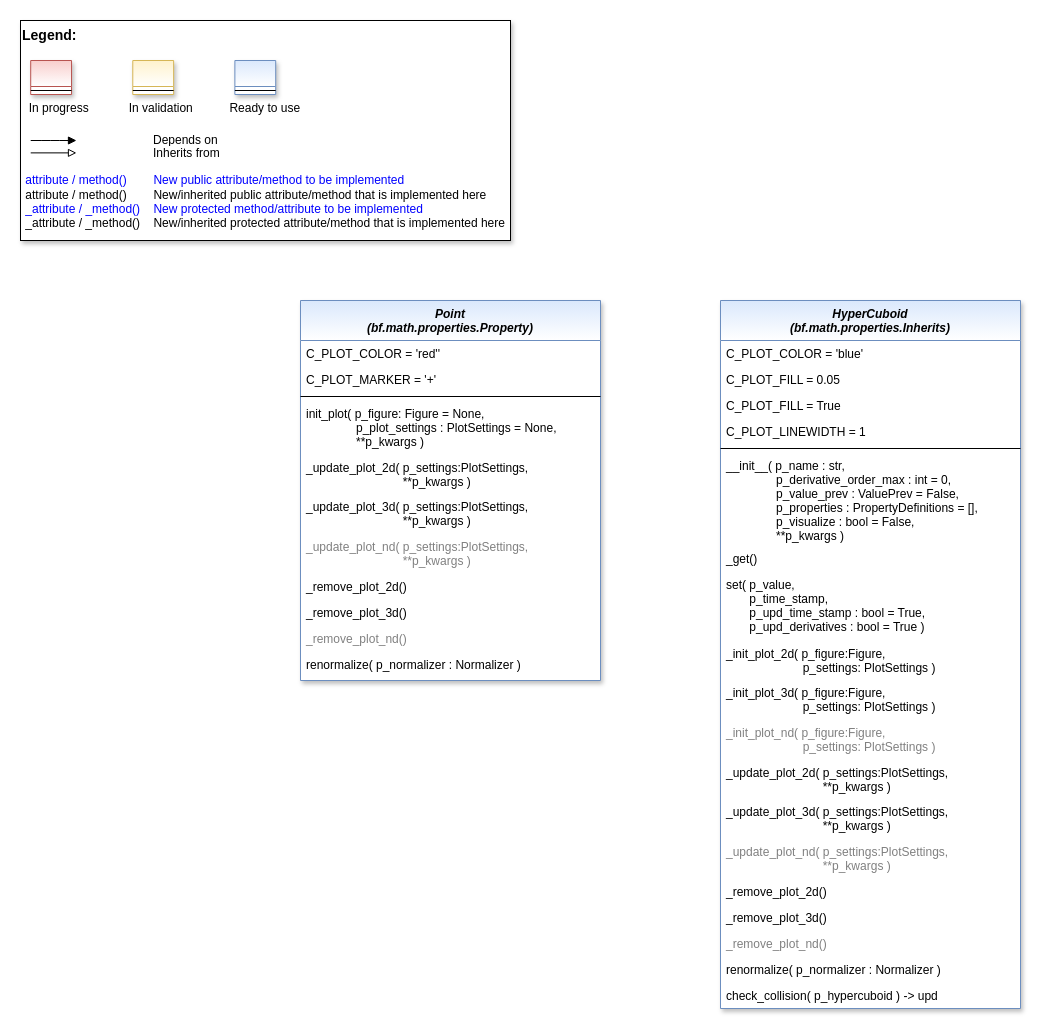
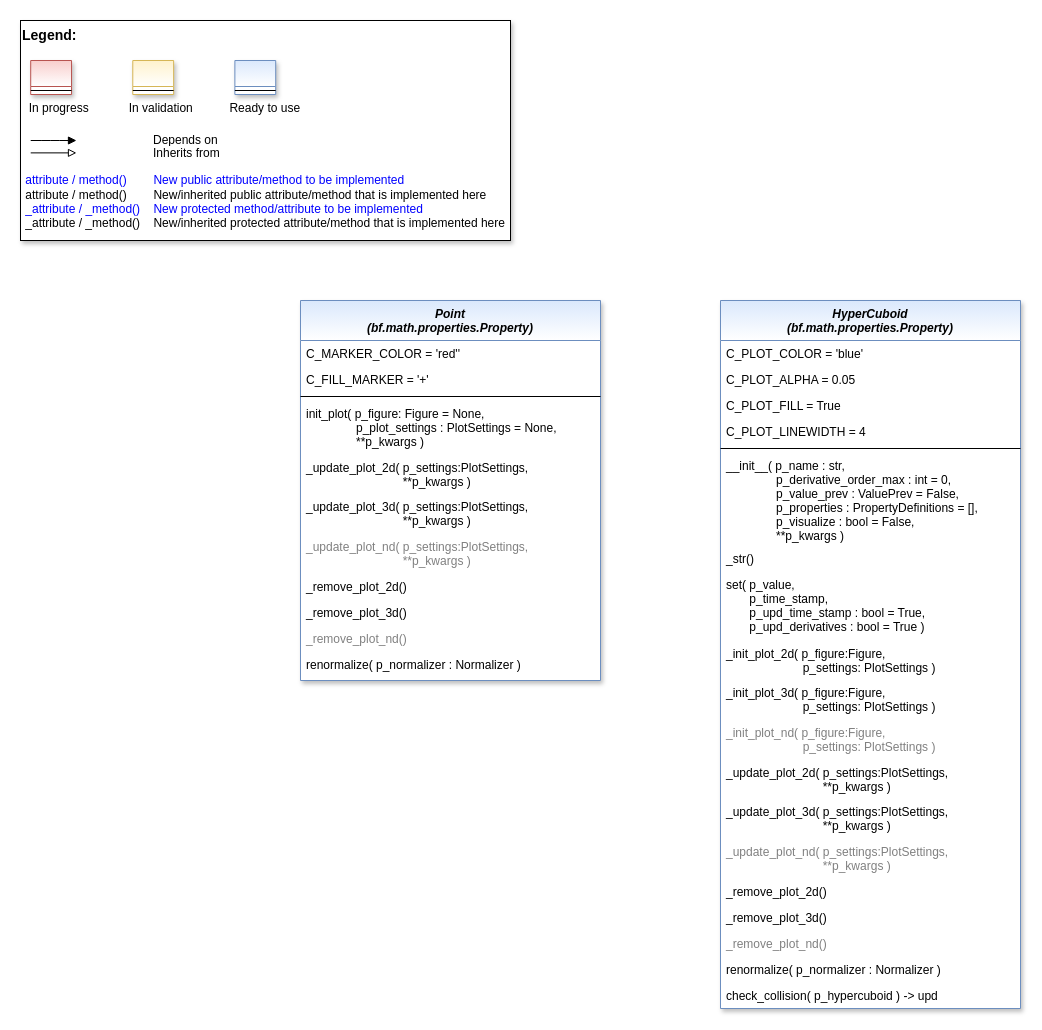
(870, 314) -> (870, 314)
(369, 354) -> (375, 354)
(364, 380) -> (364, 380)
(782, 380) -> (785, 380)
(790, 432) -> (790, 432)
(746, 559) -> (746, 559)
